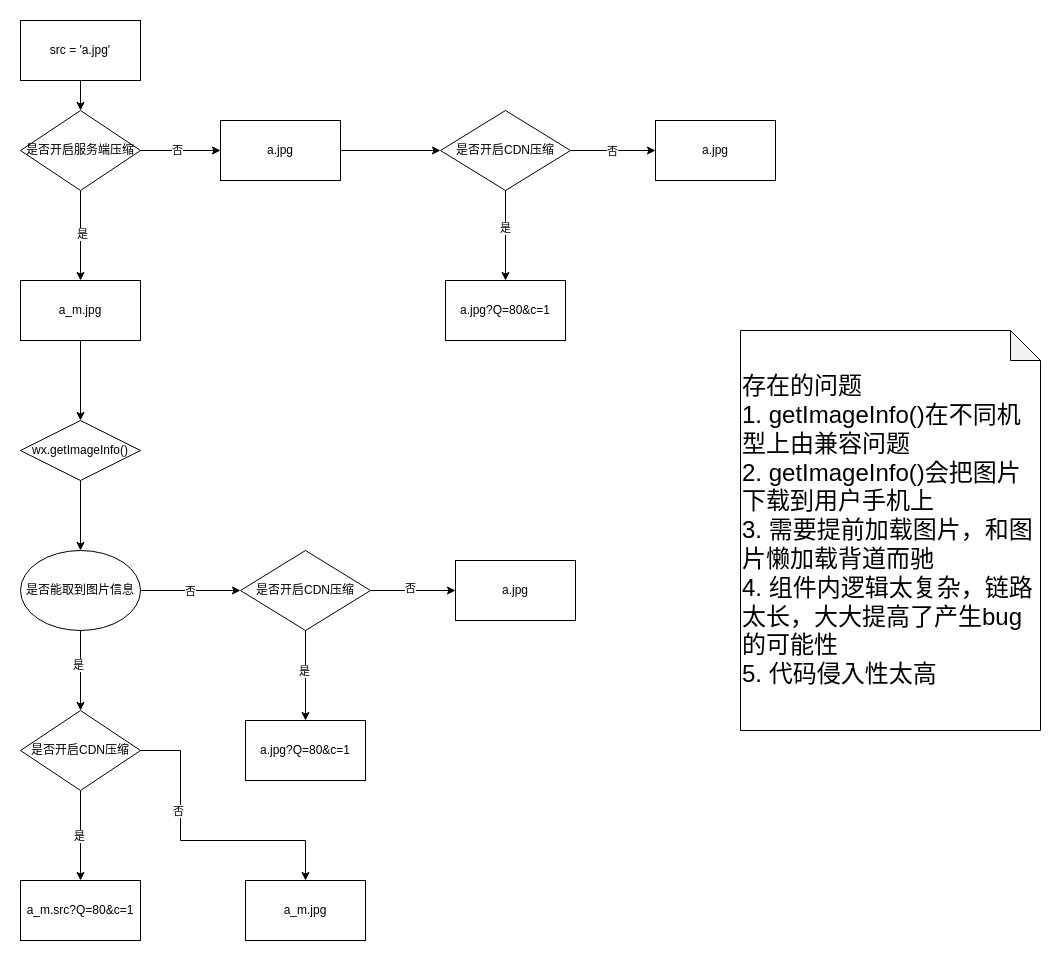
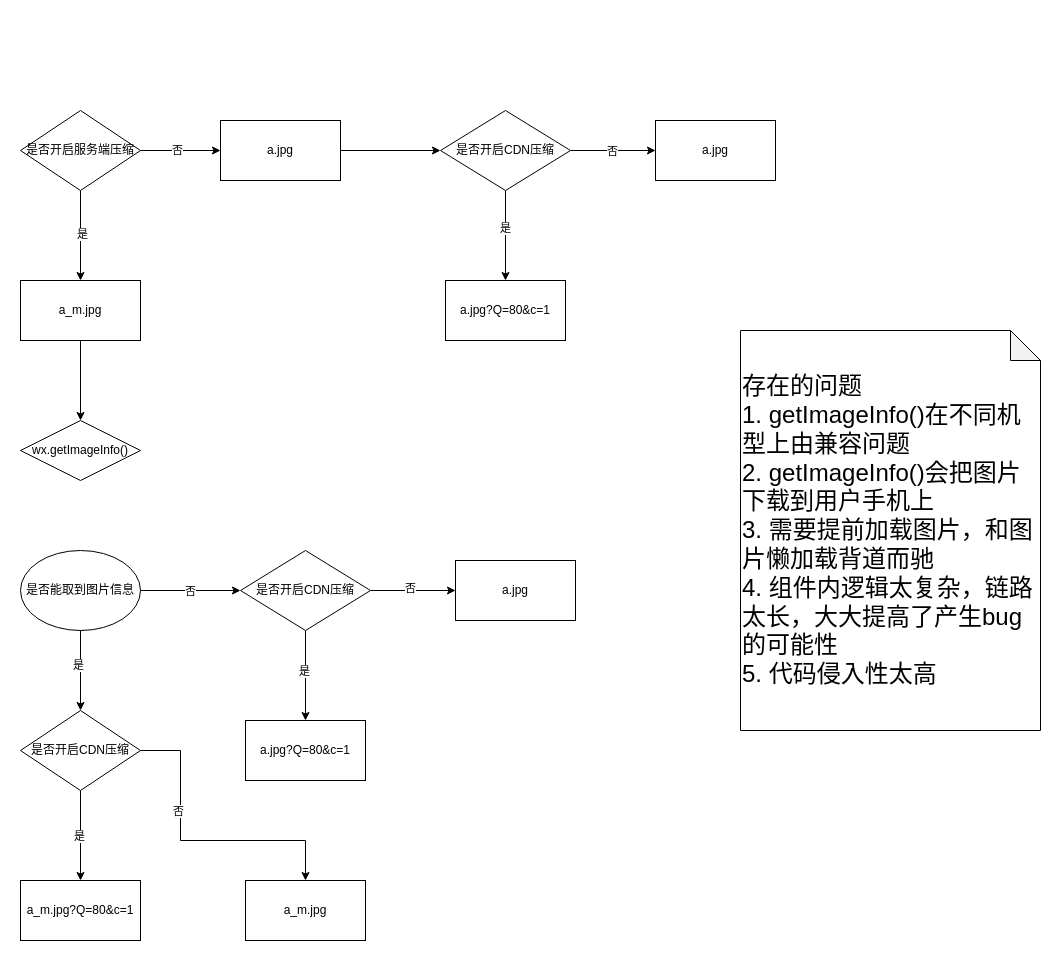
(81, 51) -> none
(81, 100) -> none
(81, 512) -> none
(81, 911) -> (81, 911)
